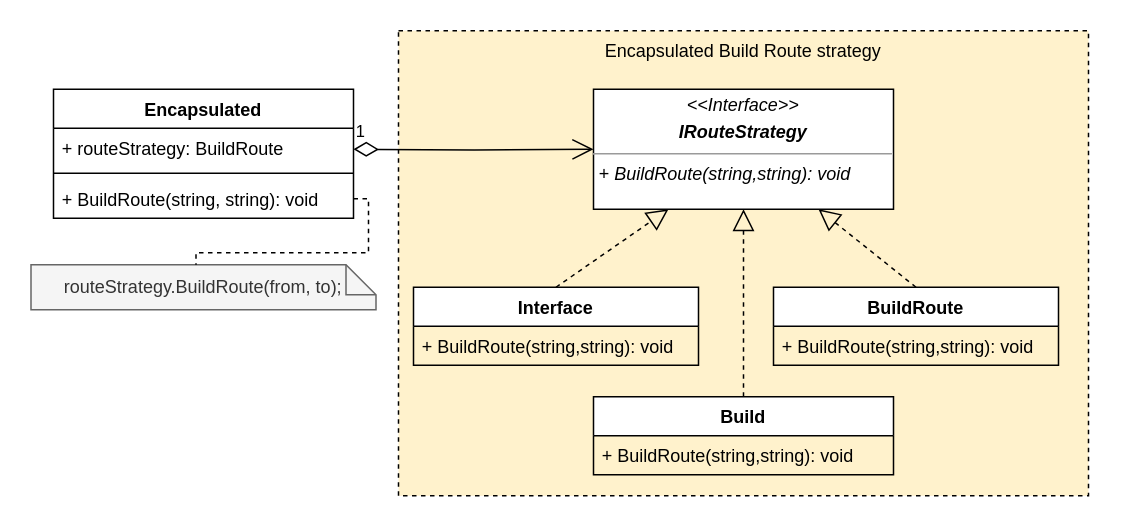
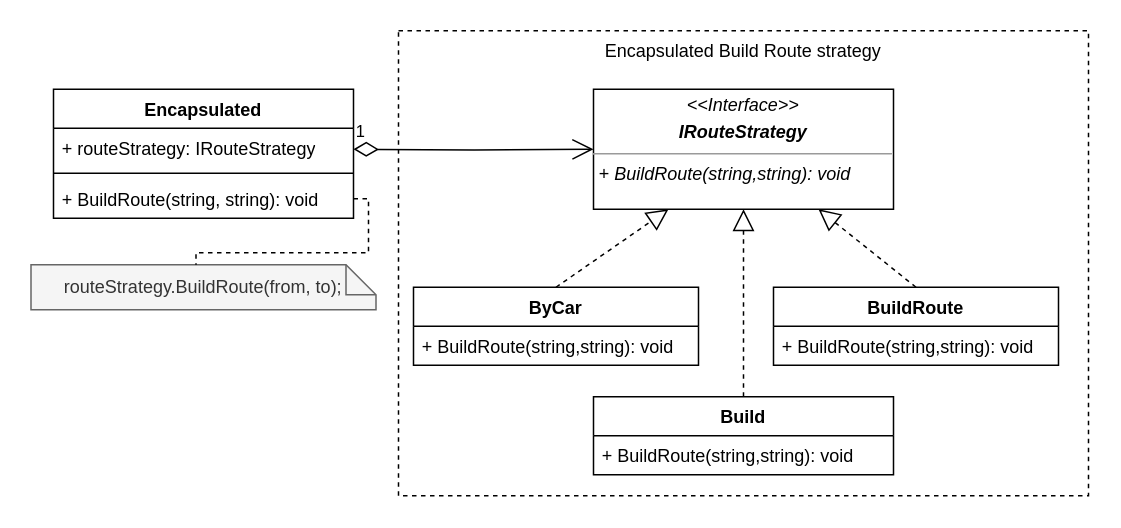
(187, 150) -> (205, 160)
(743, 263) -> (743, 263)
(556, 309) -> (556, 309)
